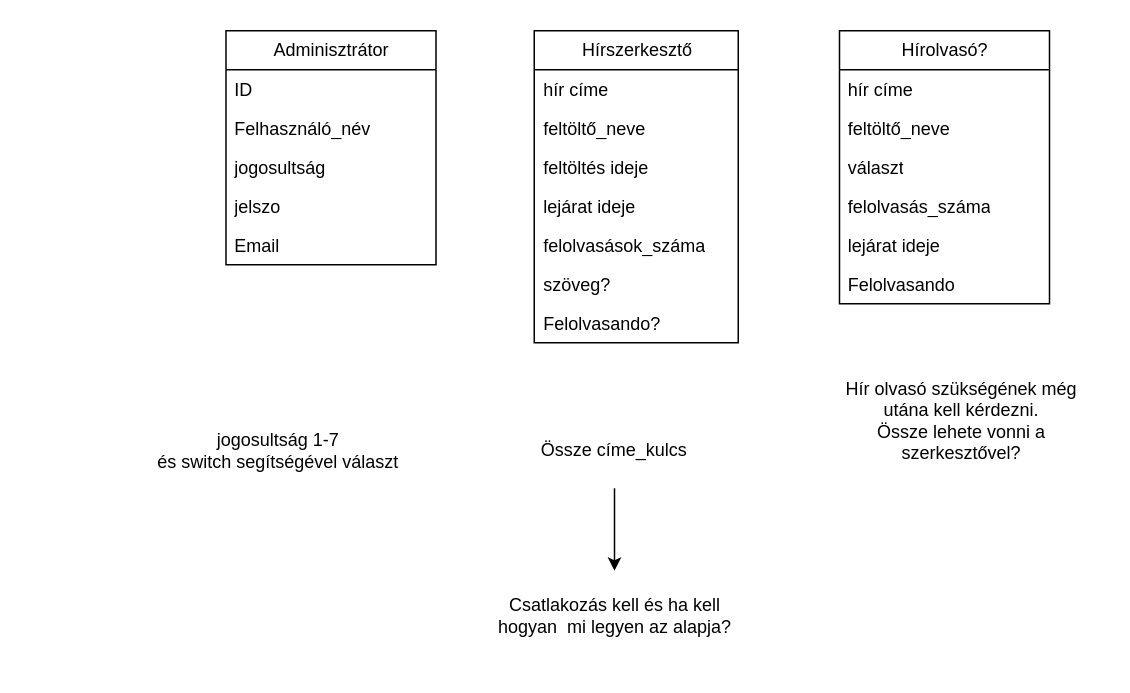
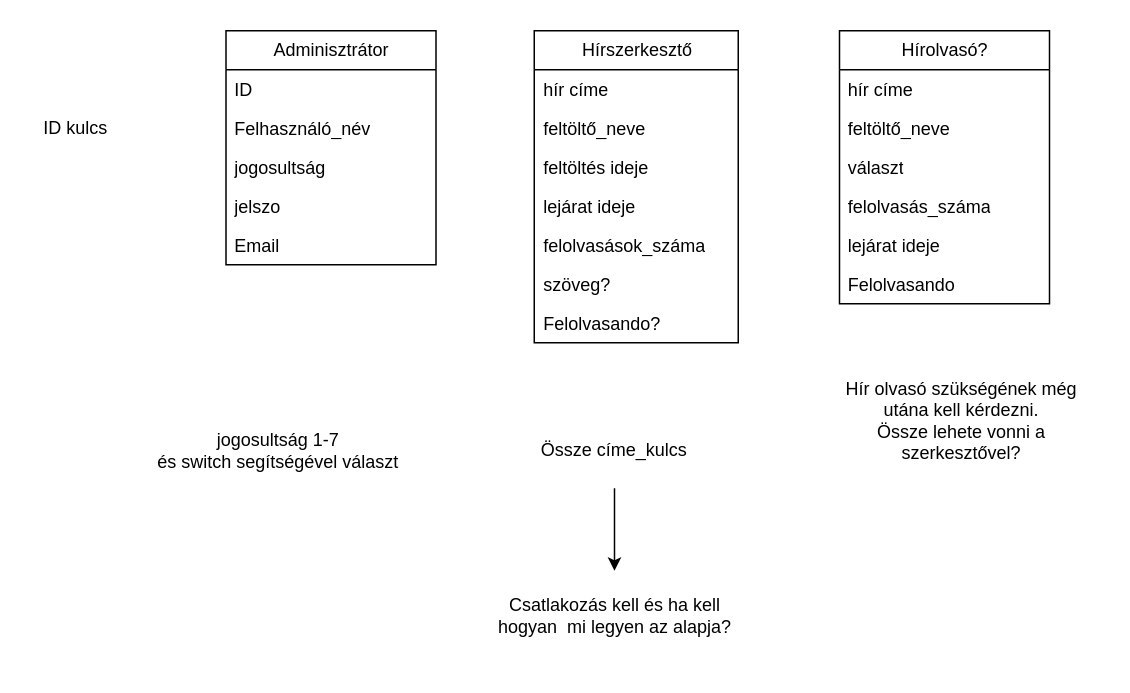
none -> (76, 128)
